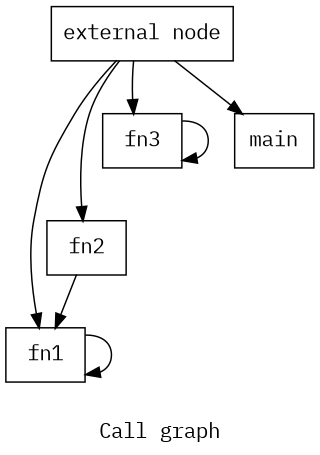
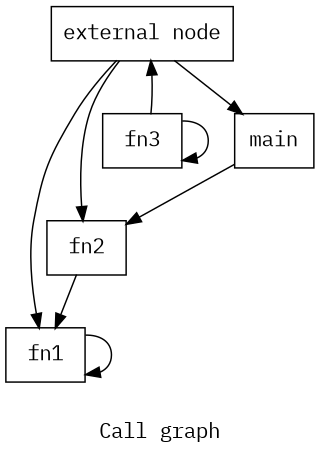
(132, 80) -> (152, 95)
none -> (187, 191)
